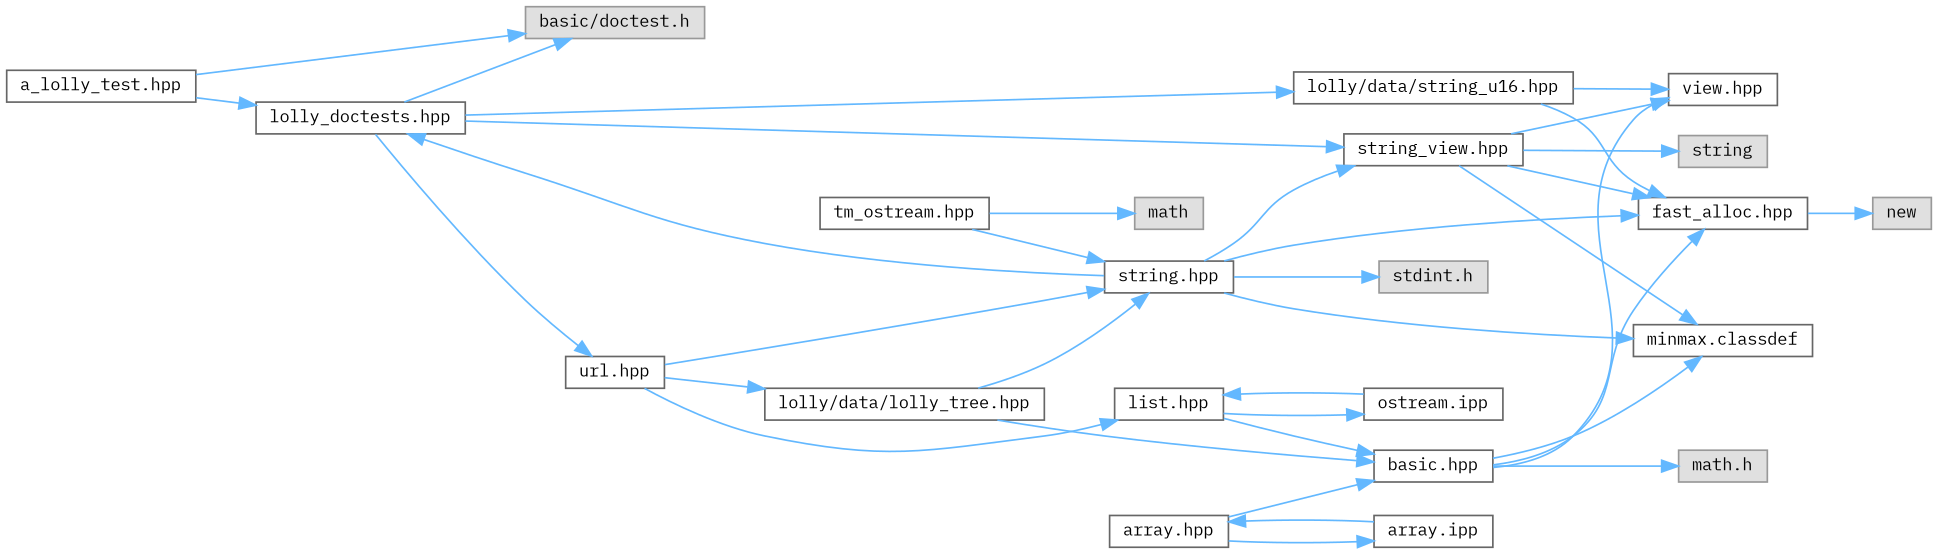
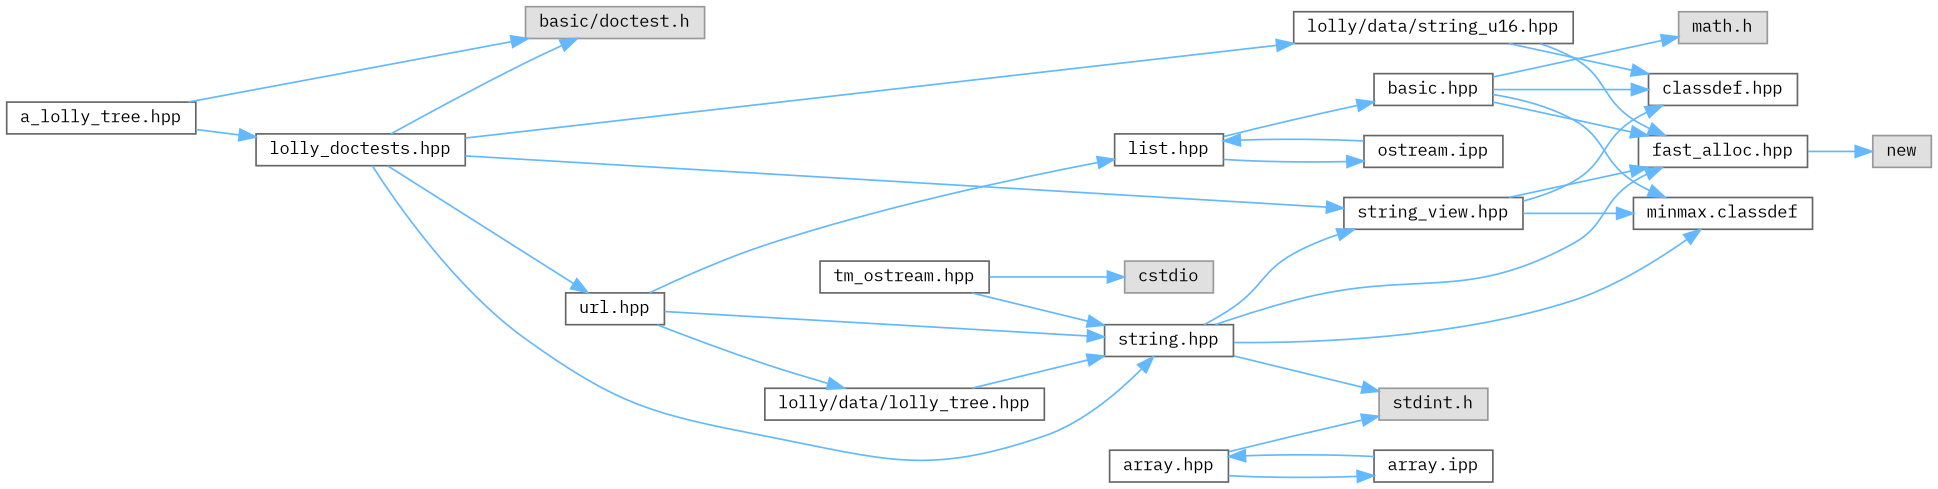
(101, 86) -> (101, 118)
(1723, 90) -> (1723, 90)
(1723, 151) -> none
(1169, 213) -> (1169, 277)
(757, 242) -> (721, 427)
(1177, 444) -> none
(1293, 501) -> (1295, 436)
